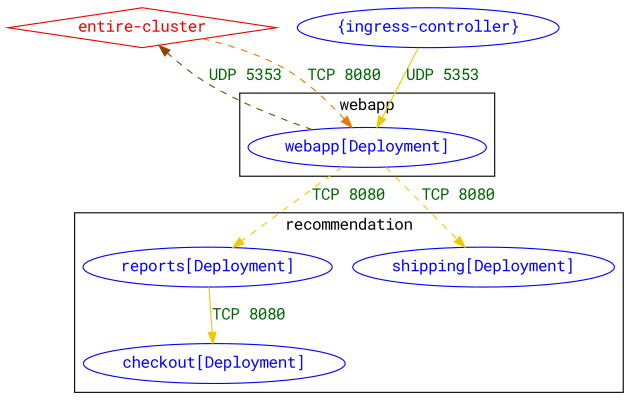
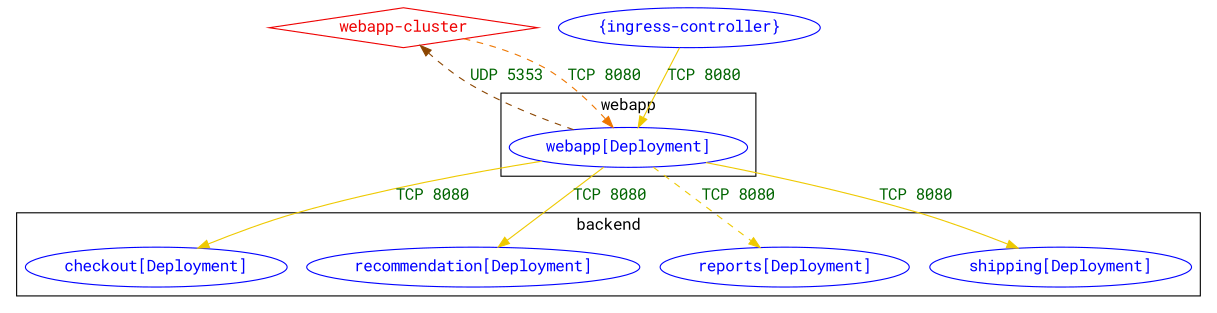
(142, 28) -> (403, 28)
(443, 76) -> (704, 76)
(421, 203) -> (859, 196)
(349, 226) -> (608, 226)
none -> (473, 267)
(211, 310) -> (373, 194)
